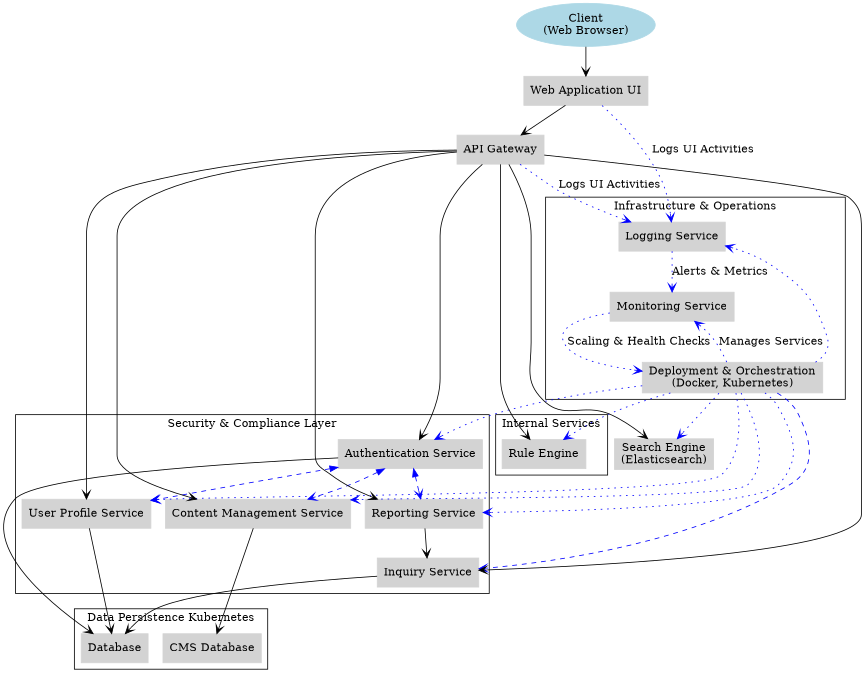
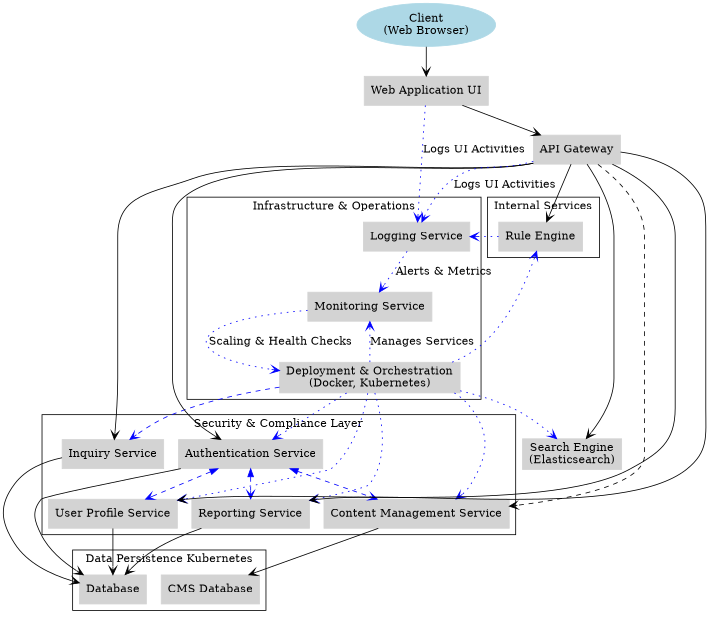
(131, 210) -> (645, 373)
(803, 291) -> (492, 237)
(426, 539) -> (164, 544)
